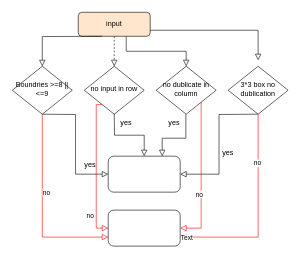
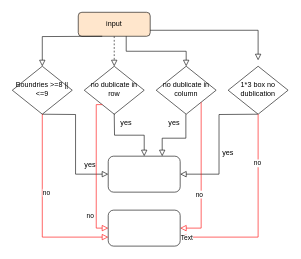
(114, 89) -> (114, 89)
(258, 89) -> (258, 89)
